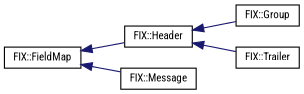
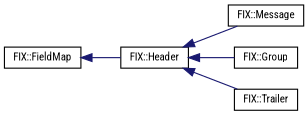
(106, 69) -> (216, 35)
